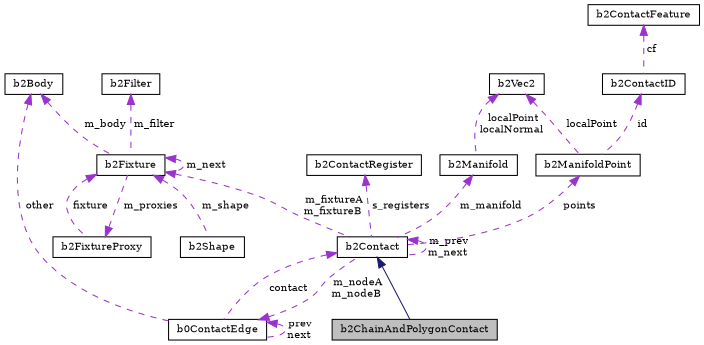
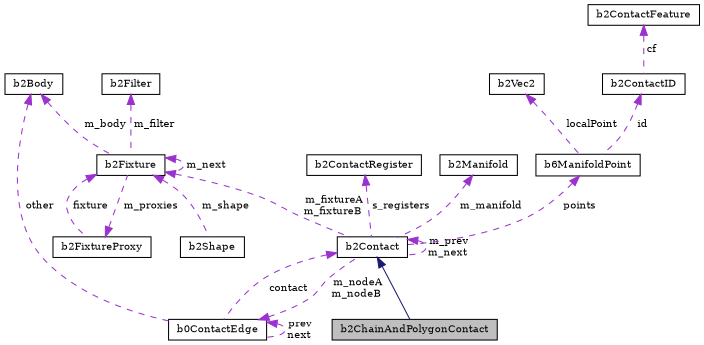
(476, 126) -> none
(588, 165) -> (588, 165)
